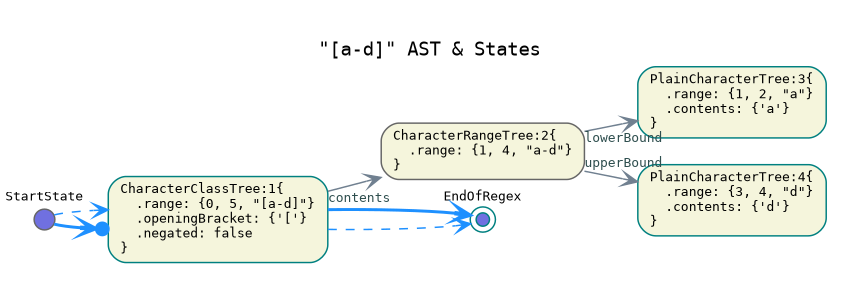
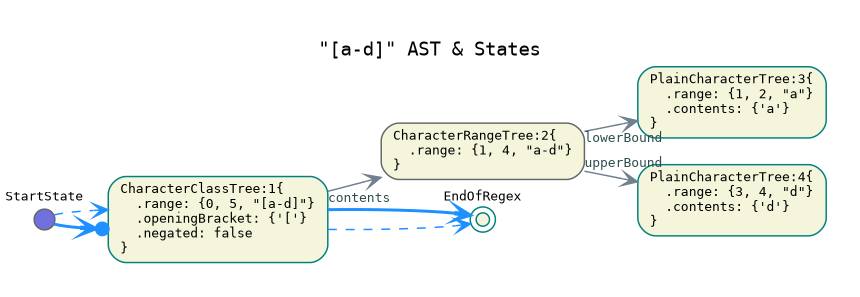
(483, 220) -> (483, 220)
